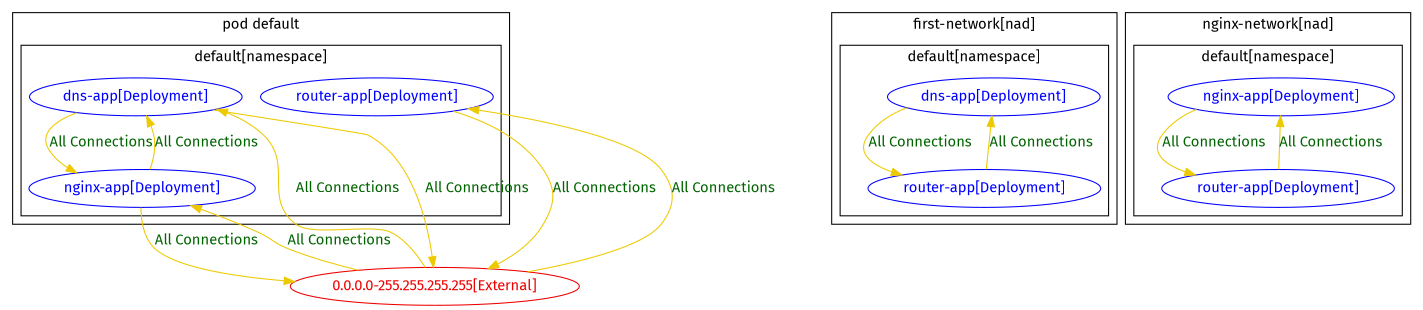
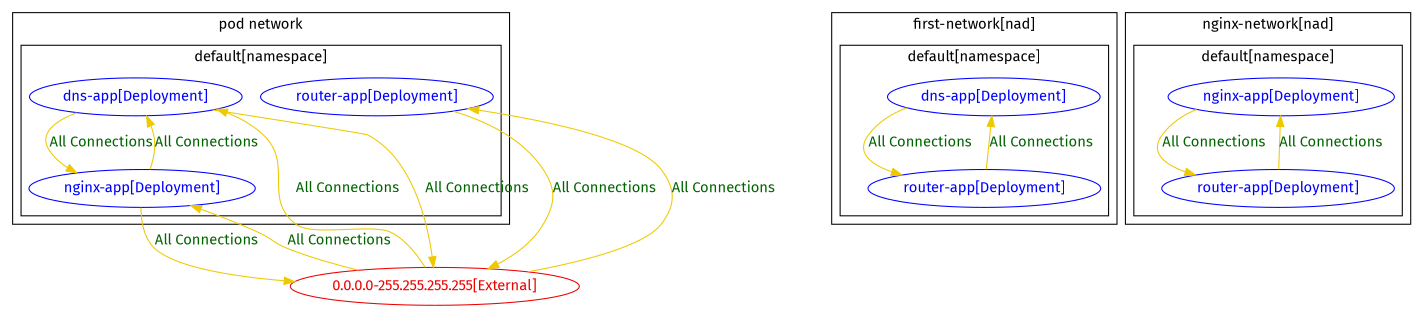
(261, 25) -> (261, 25)
